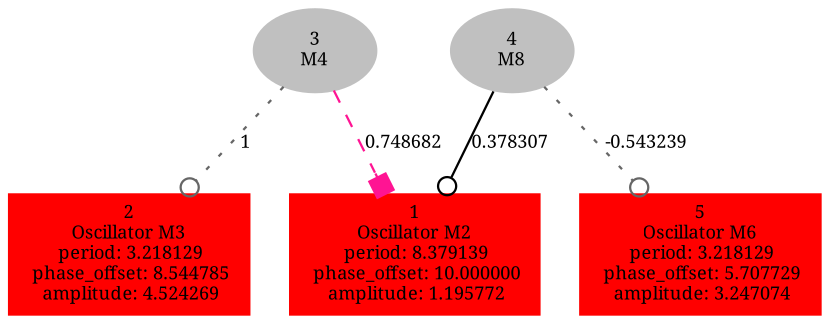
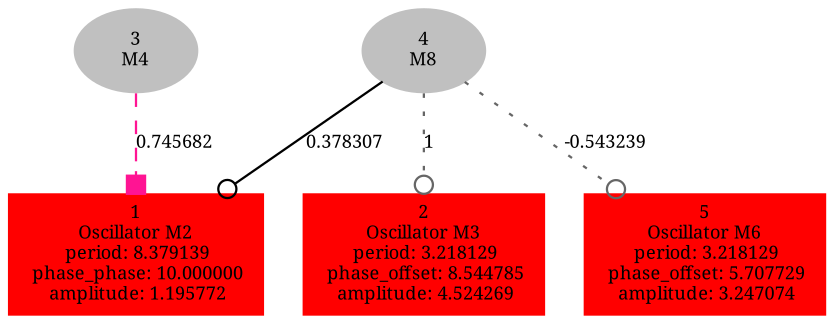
(240, 134) -> (424, 134)
(407, 143) -> (178, 143)
(415, 274) -> (136, 274)
